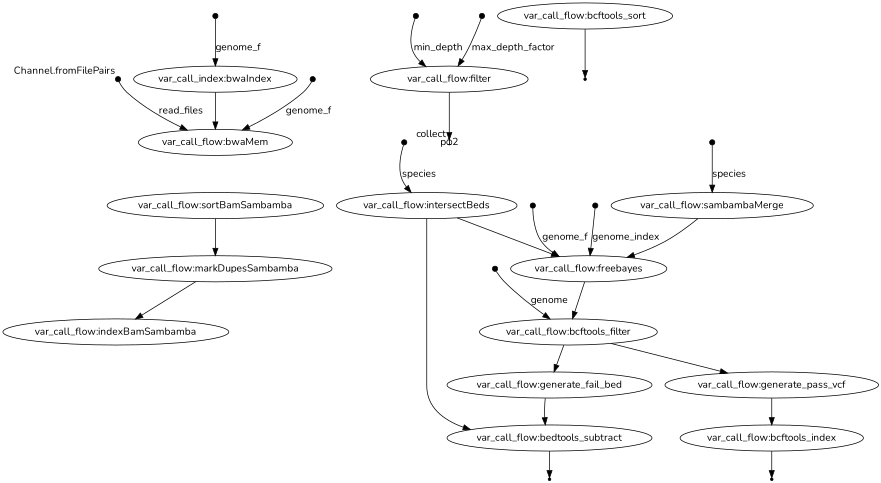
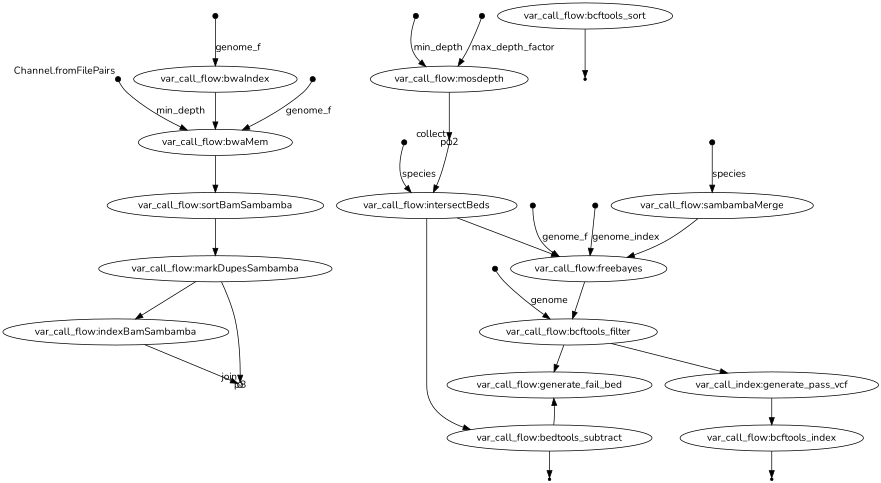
(215, 79) -> (215, 79)
(449, 79) -> (449, 79)
(181, 111) -> (181, 111)
none -> (444, 166)
none -> (215, 170)
none -> (240, 385)
(772, 385) -> (772, 385)
(545, 408) -> (554, 415)
